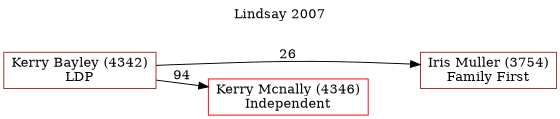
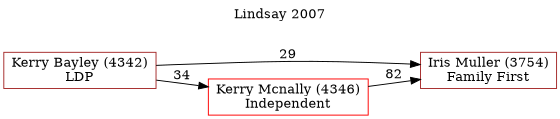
(288, 55) -> (288, 55)
(182, 76) -> (182, 76)
none -> (390, 84)
